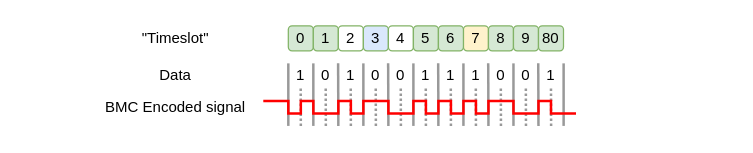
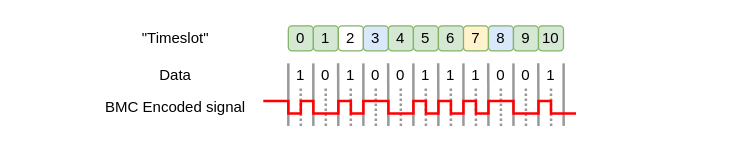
(401, 38) -> (401, 38)
(501, 38) -> (501, 38)
(551, 38) -> (551, 38)
